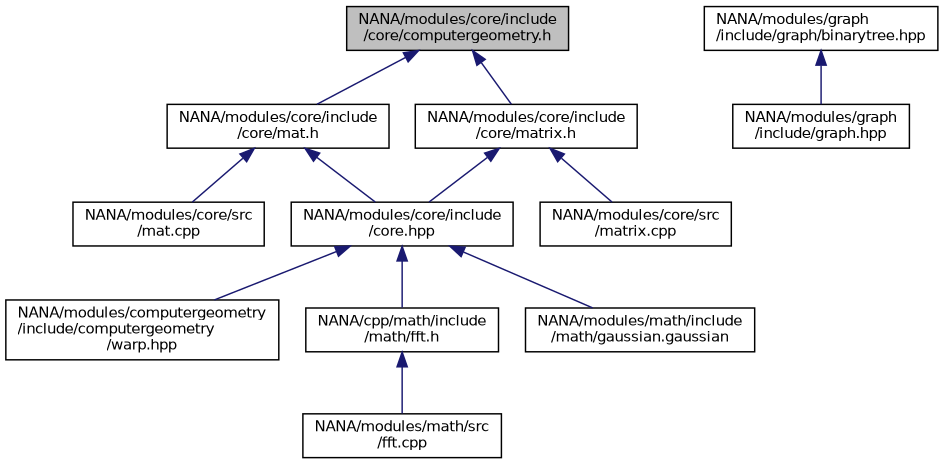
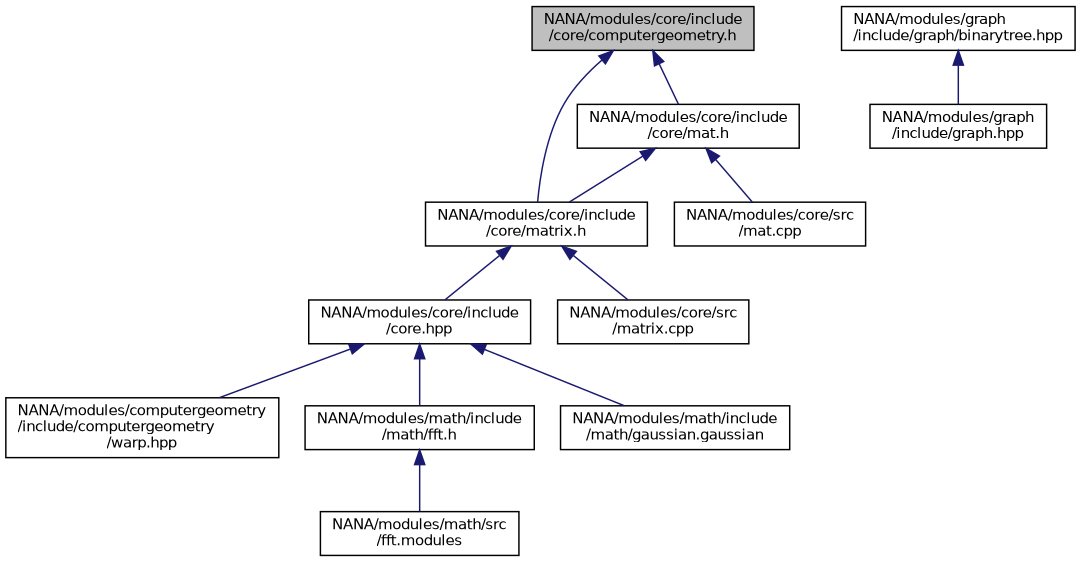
(346, 180) -> (606, 179)
(402, 330) -> (420, 428)
(402, 436) -> (420, 534)
